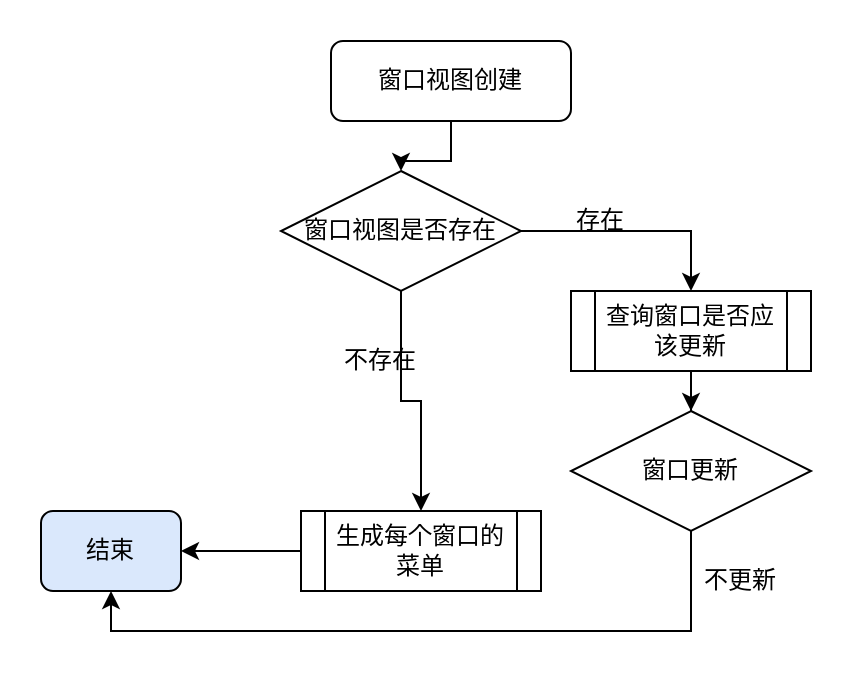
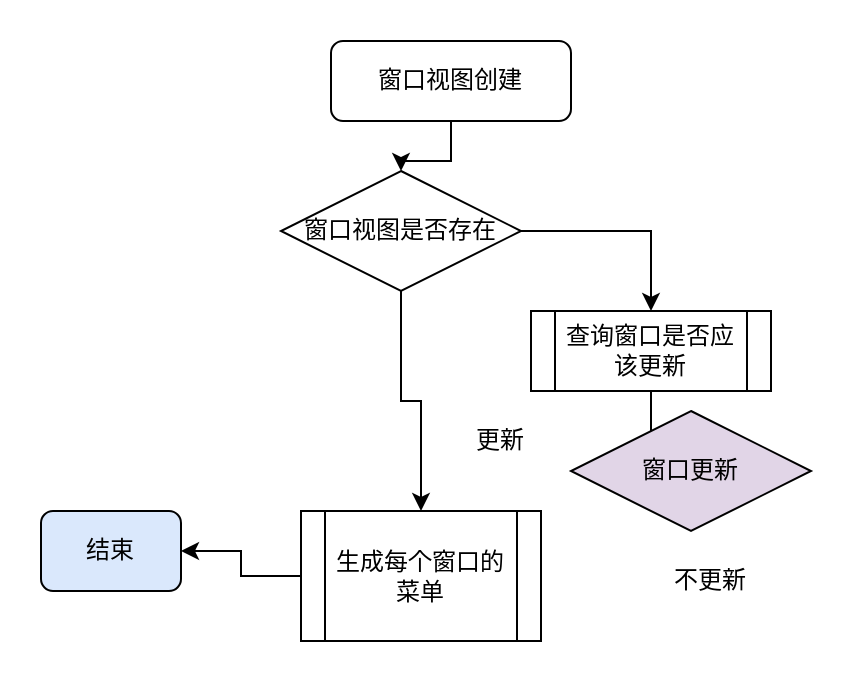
(601, 221) -> none
(691, 331) -> (651, 351)
(381, 361) -> none
none -> (501, 441)
(691, 471) -> (691, 471)
(421, 551) -> (421, 576)
(741, 581) -> (711, 581)
(568, 631) -> none
